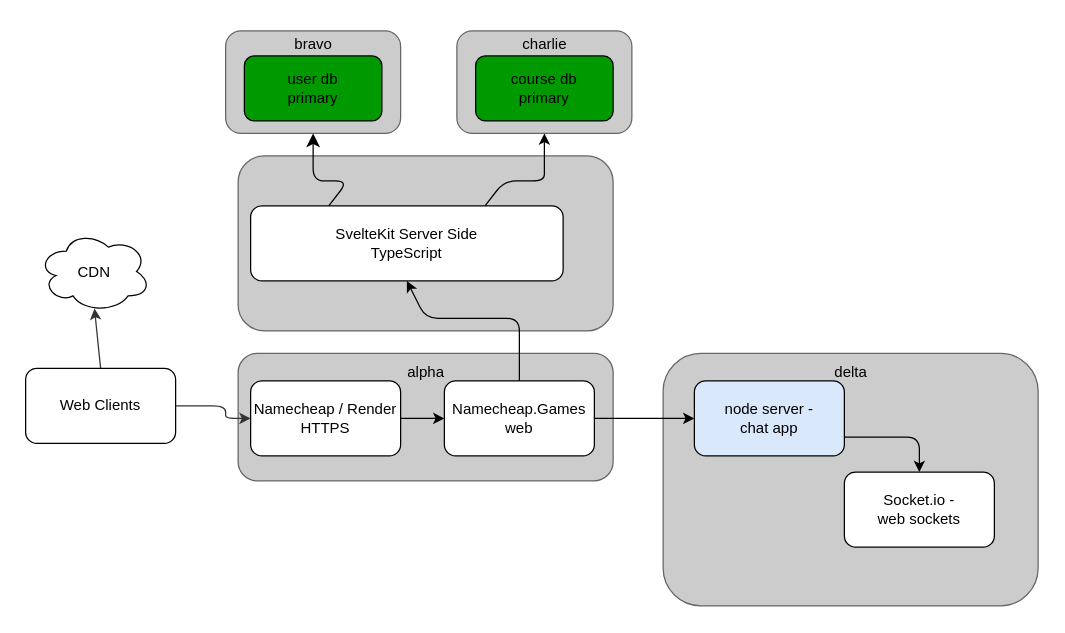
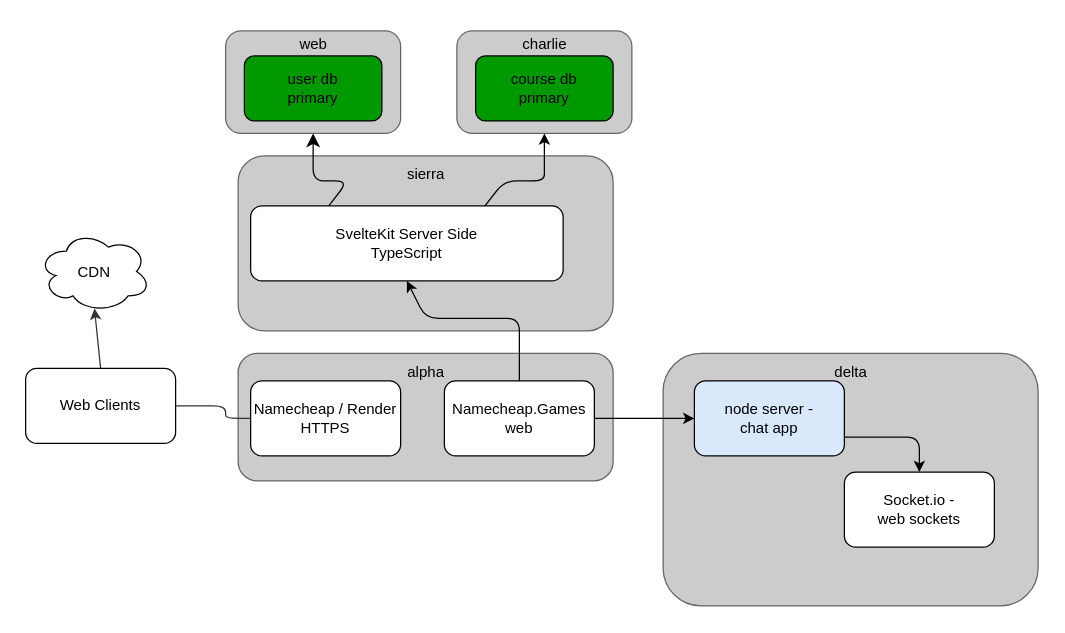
(314, 44) -> (314, 44)
none -> (426, 174)
(241, 418) -> (244, 418)
(418, 418) -> none
